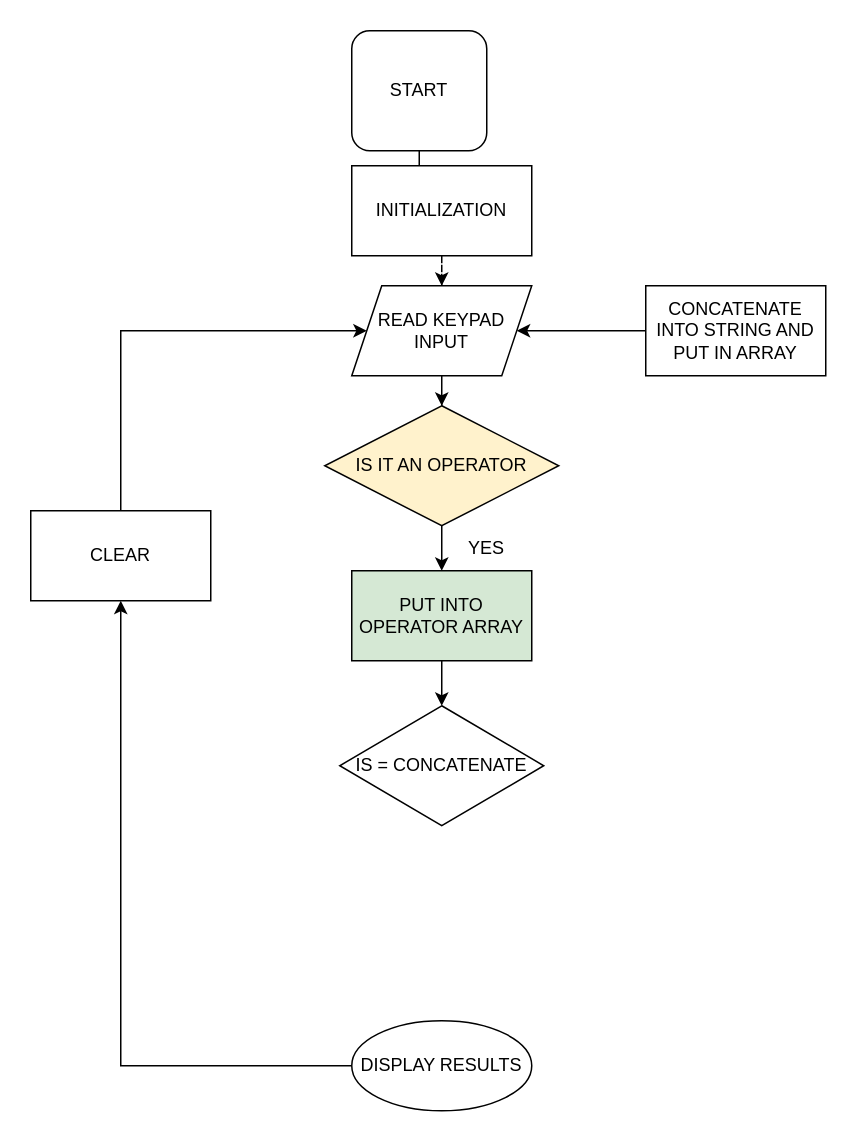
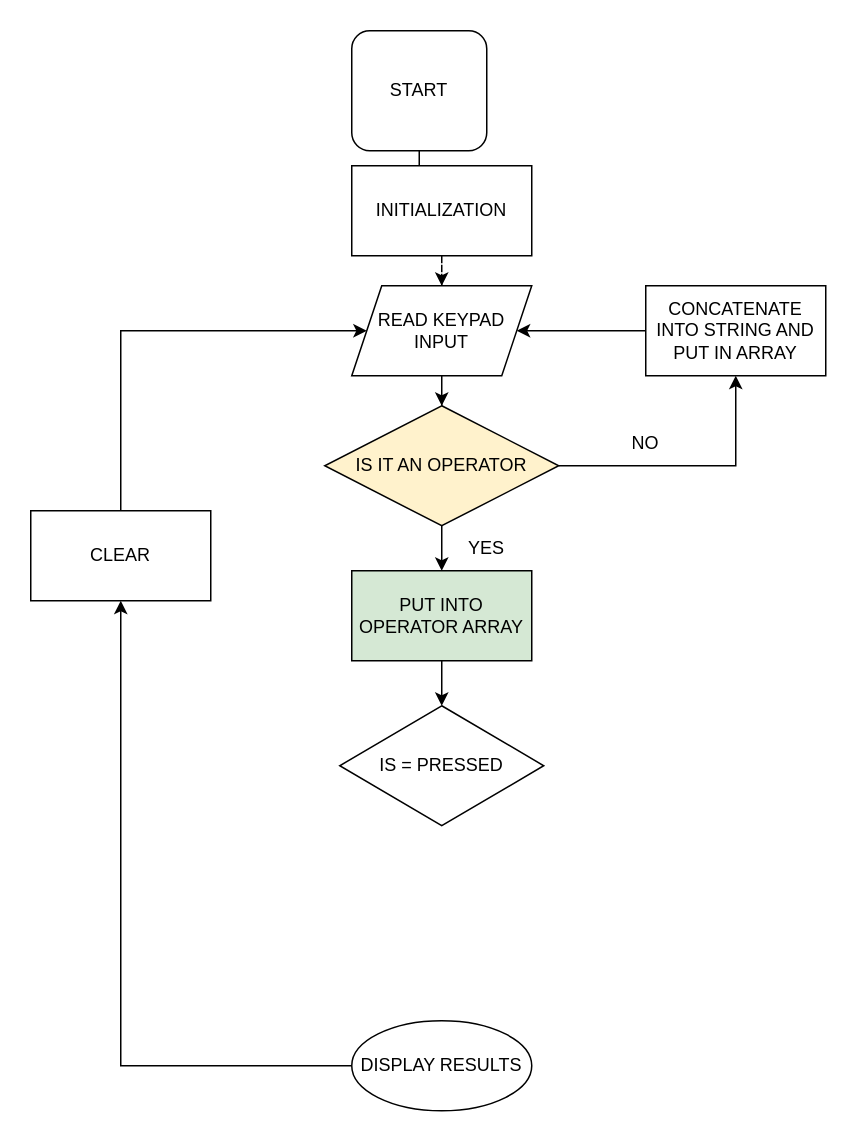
none -> (646, 443)
none -> (687, 466)
(442, 766) -> (442, 766)
